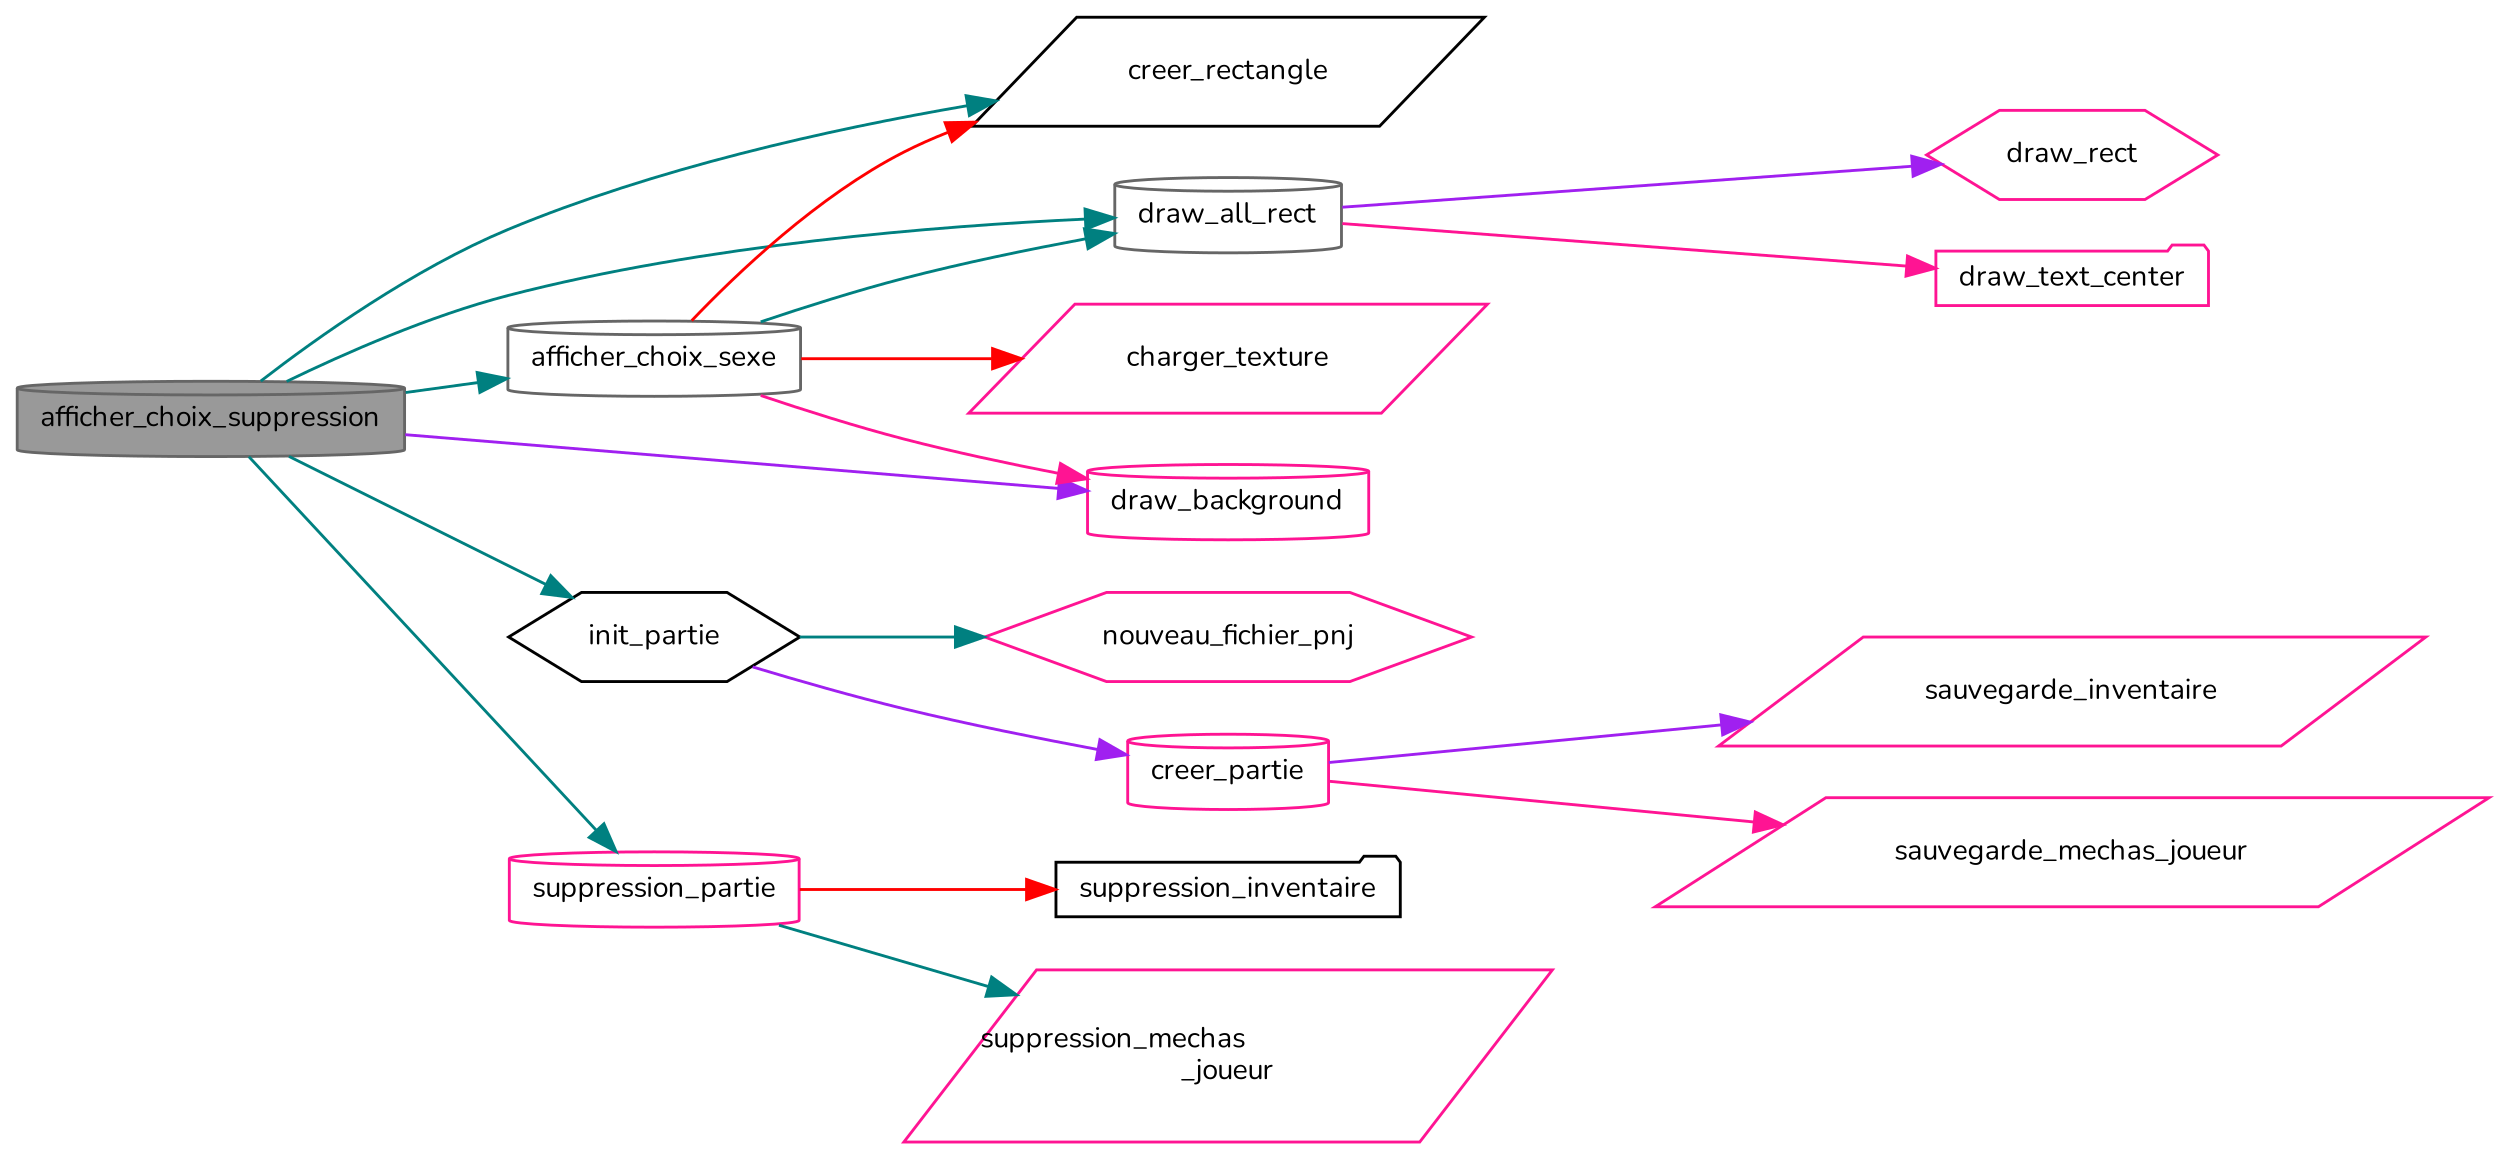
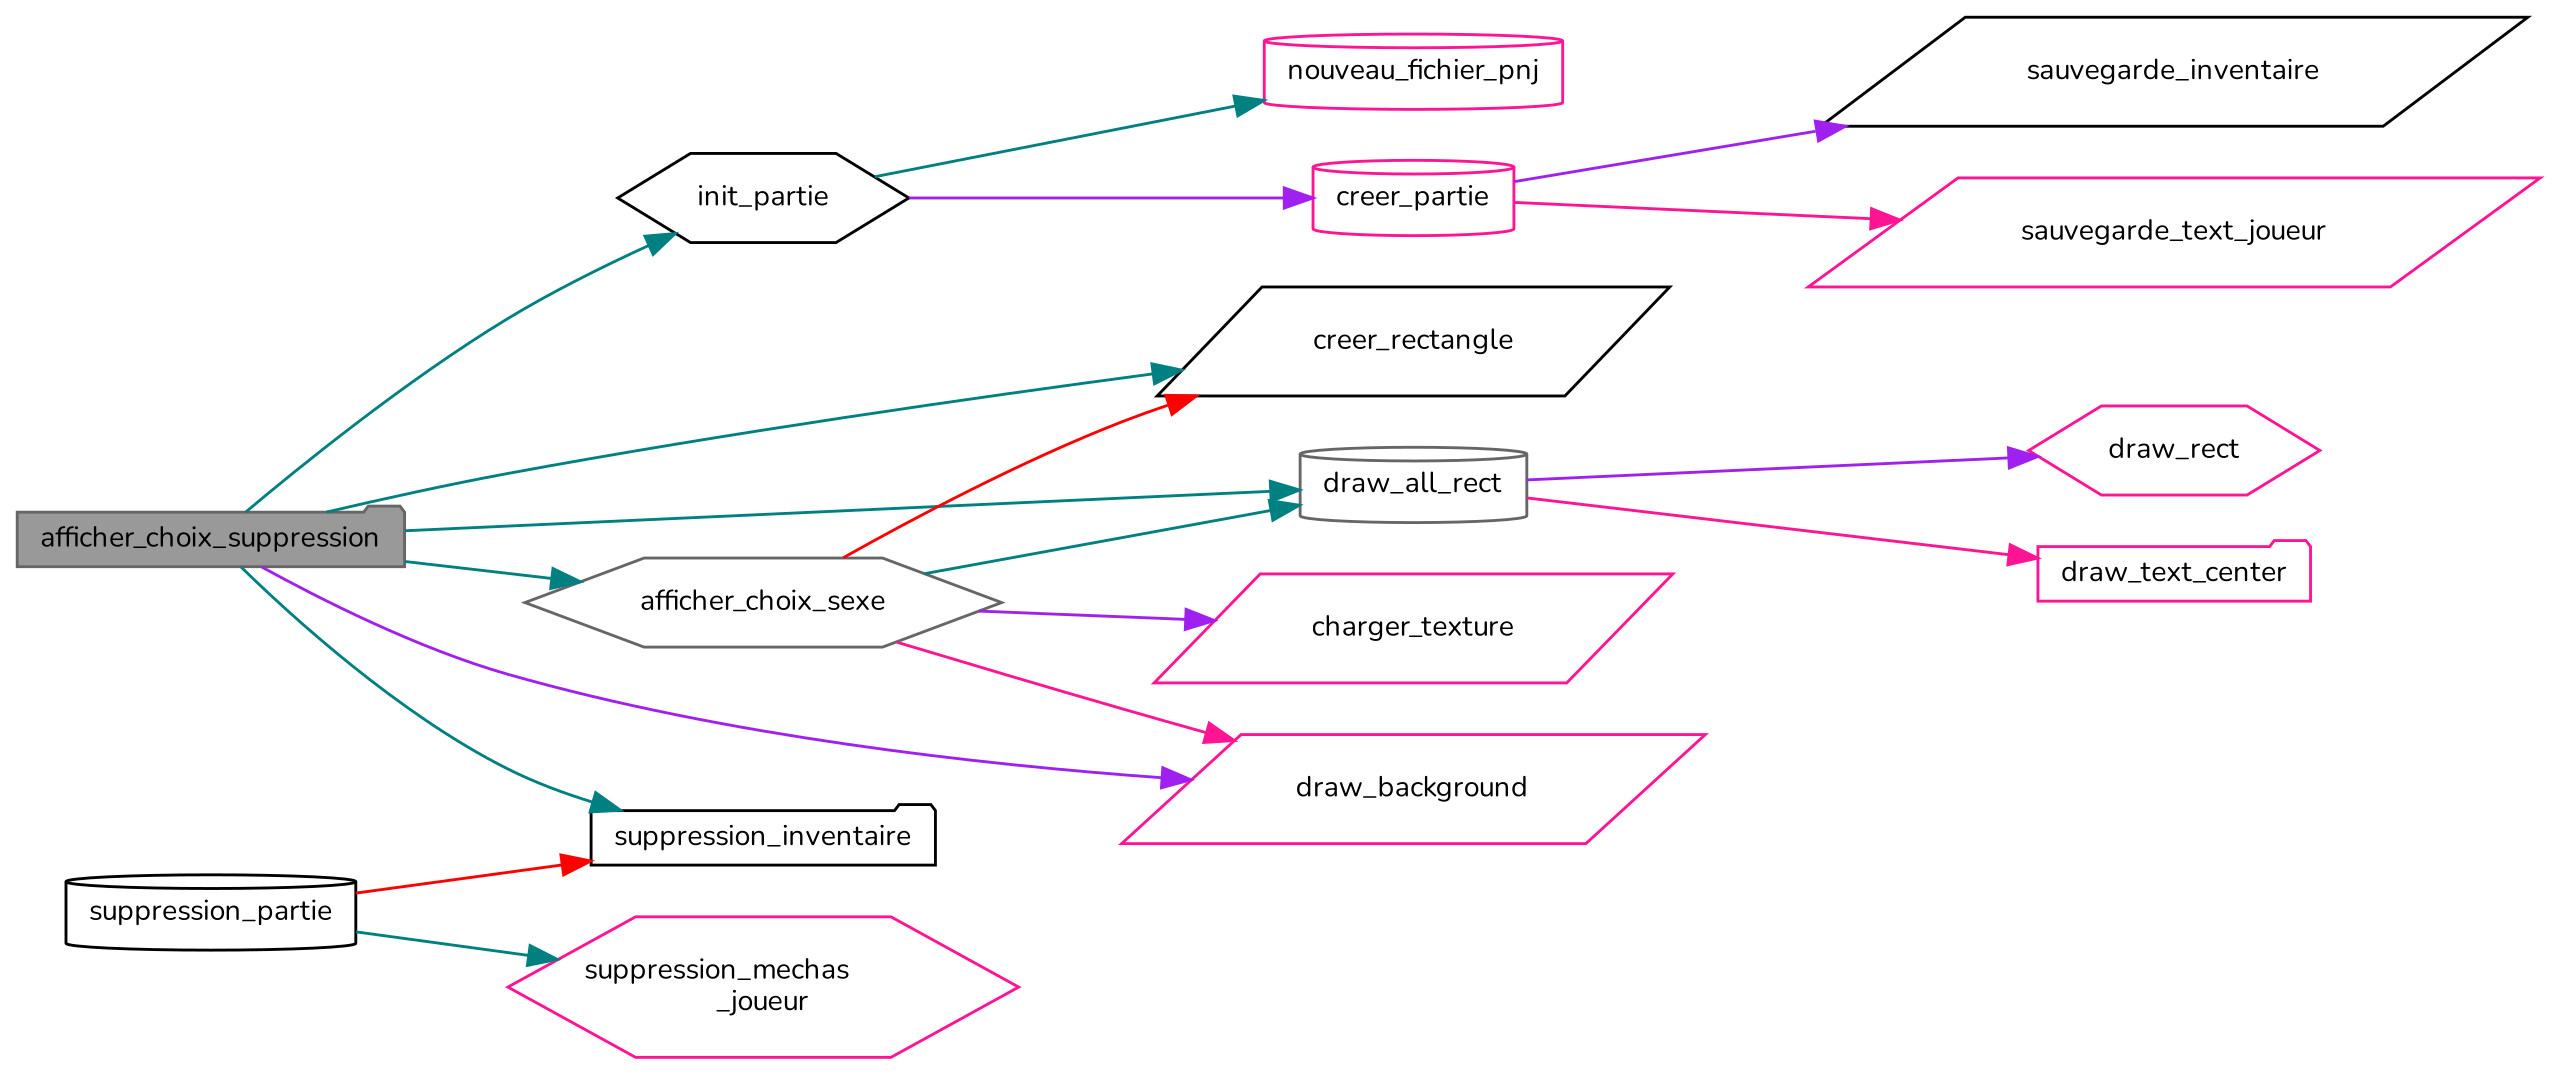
(654, 359) -> (763, 603)
(897, 359) -> (1082, 615)
(211, 419) -> (211, 539)
(1228, 502) -> (1413, 789)
(1228, 637) -> (1413, 72)
(422, 643) -> (404, 705)
(2072, 692) -> (2174, 72)
(2072, 852) -> (2174, 232)
(654, 890) -> (211, 912)
(1228, 1056) -> (763, 987)
